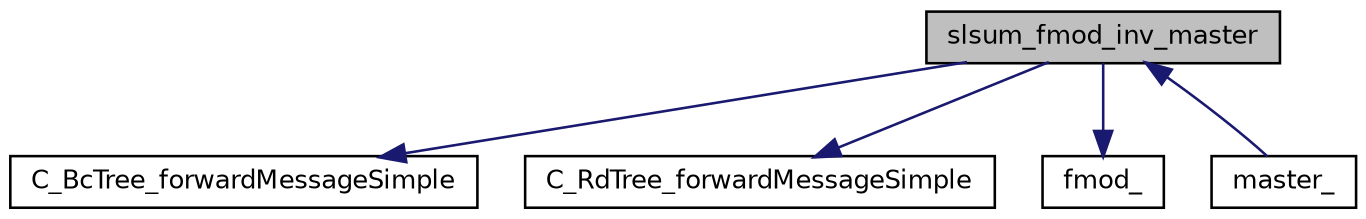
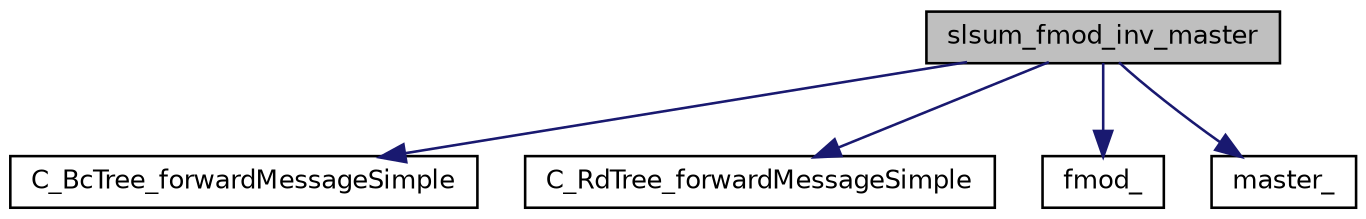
(1218, 115) -> (1168, 104)
